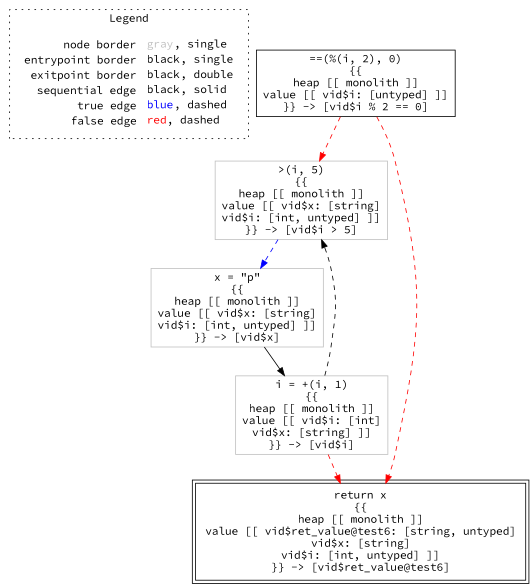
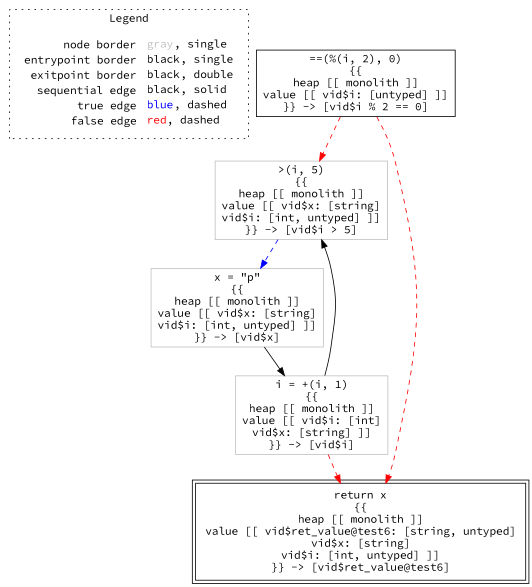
(335, 311) -> (335, 311)
